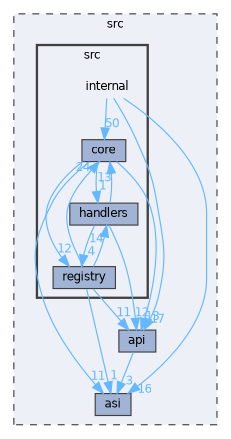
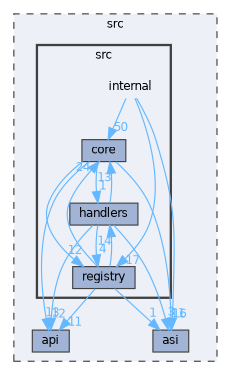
(157, 206) -> (155, 181)
(127, 367) -> (146, 268)
